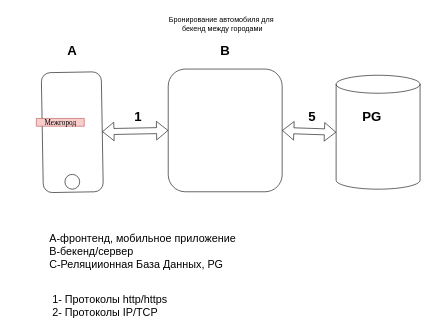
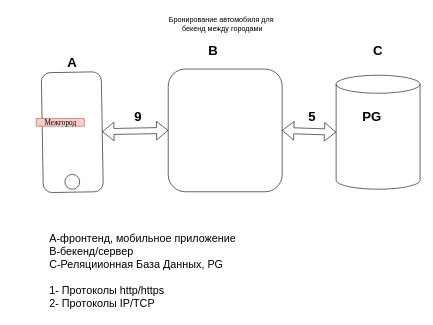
(72, 51) -> (72, 63)
(225, 51) -> (213, 51)
none -> (378, 51)
(138, 117) -> (138, 117)
(168, 306) -> (165, 297)
